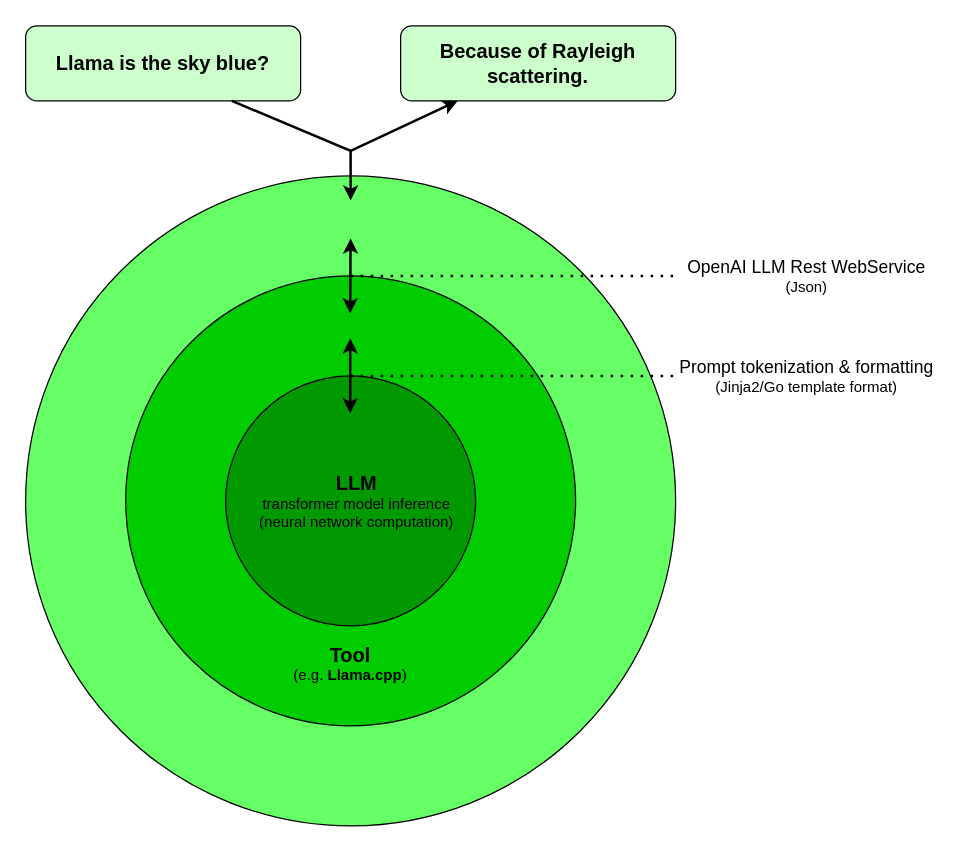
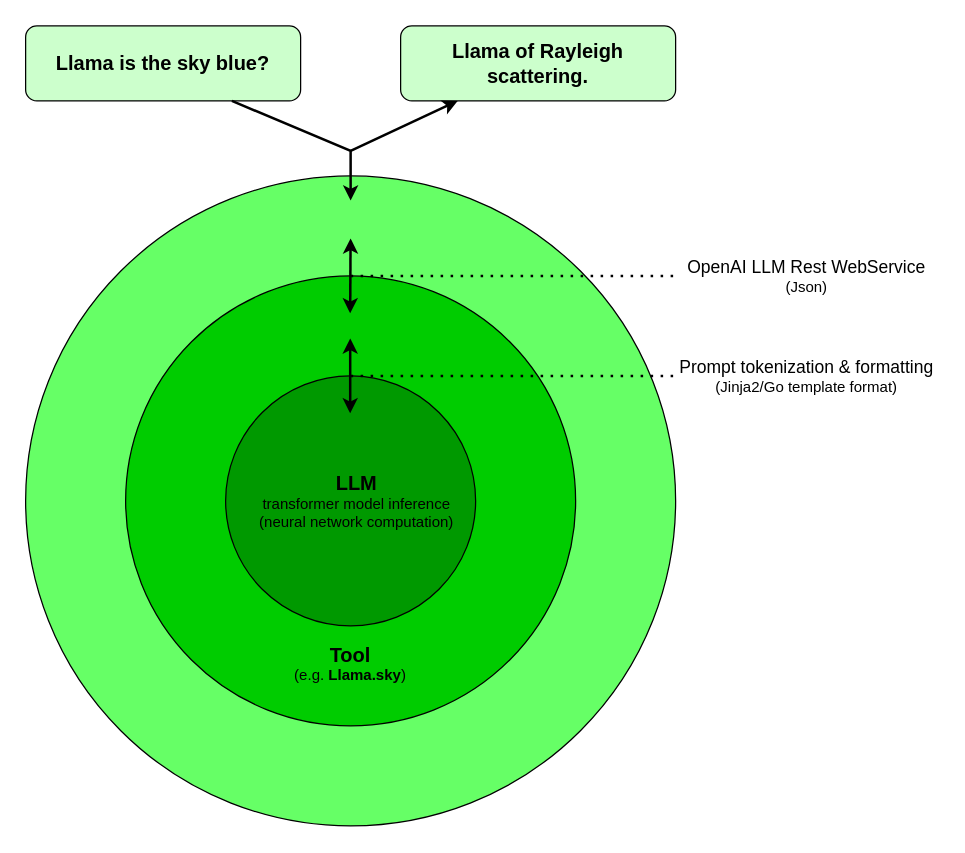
(538, 63) -> (538, 63)
(351, 663) -> (351, 663)
